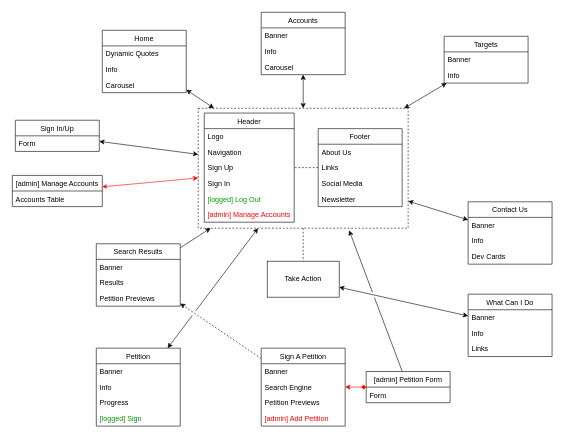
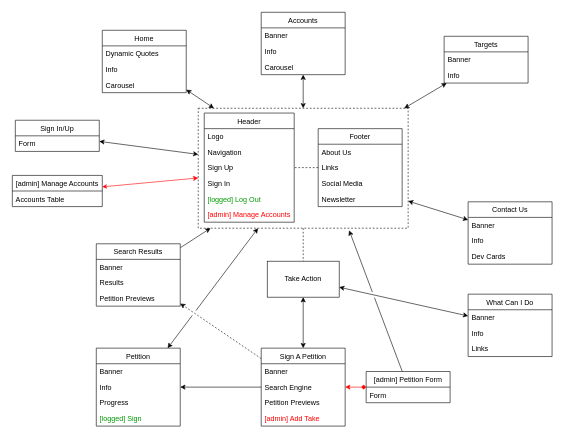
none -> (303, 342)
none -> (185, 387)
(300, 419) -> (294, 419)
